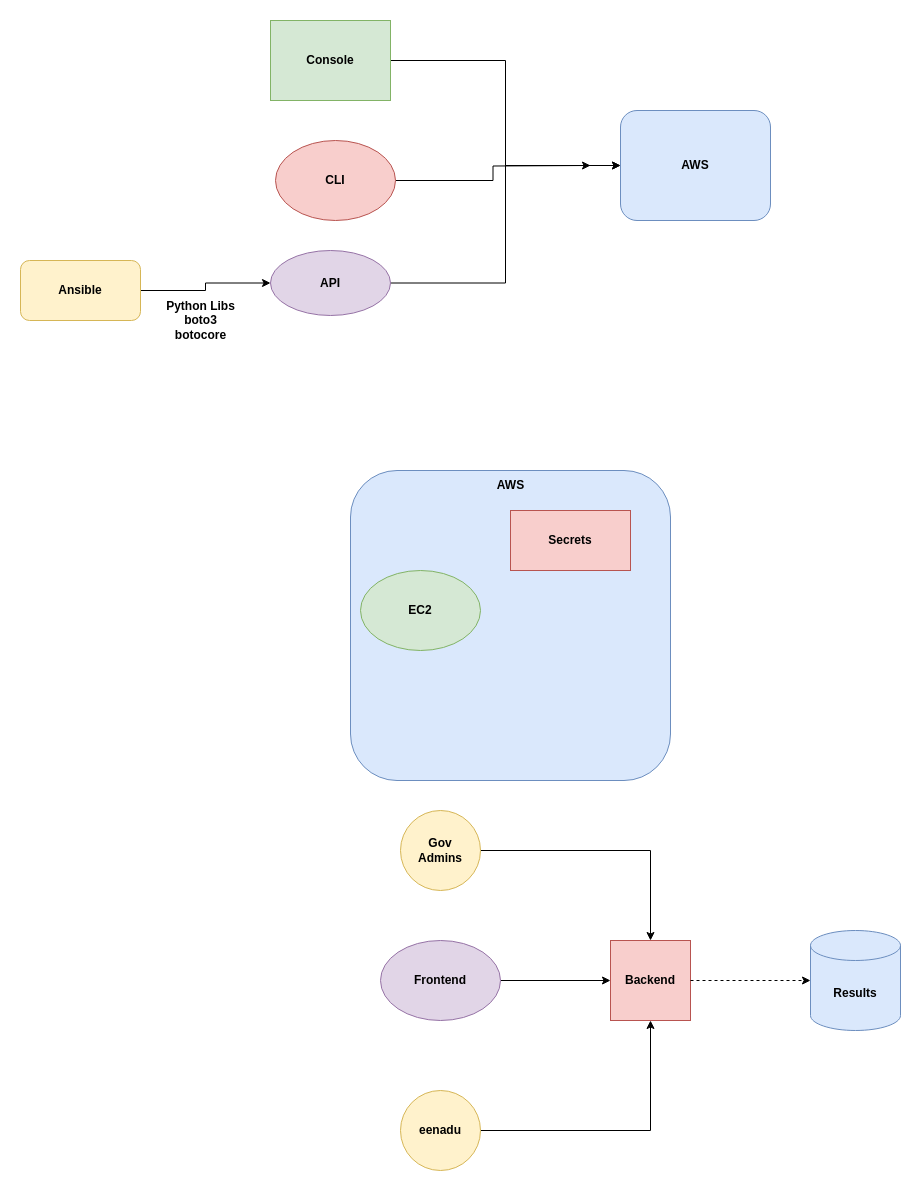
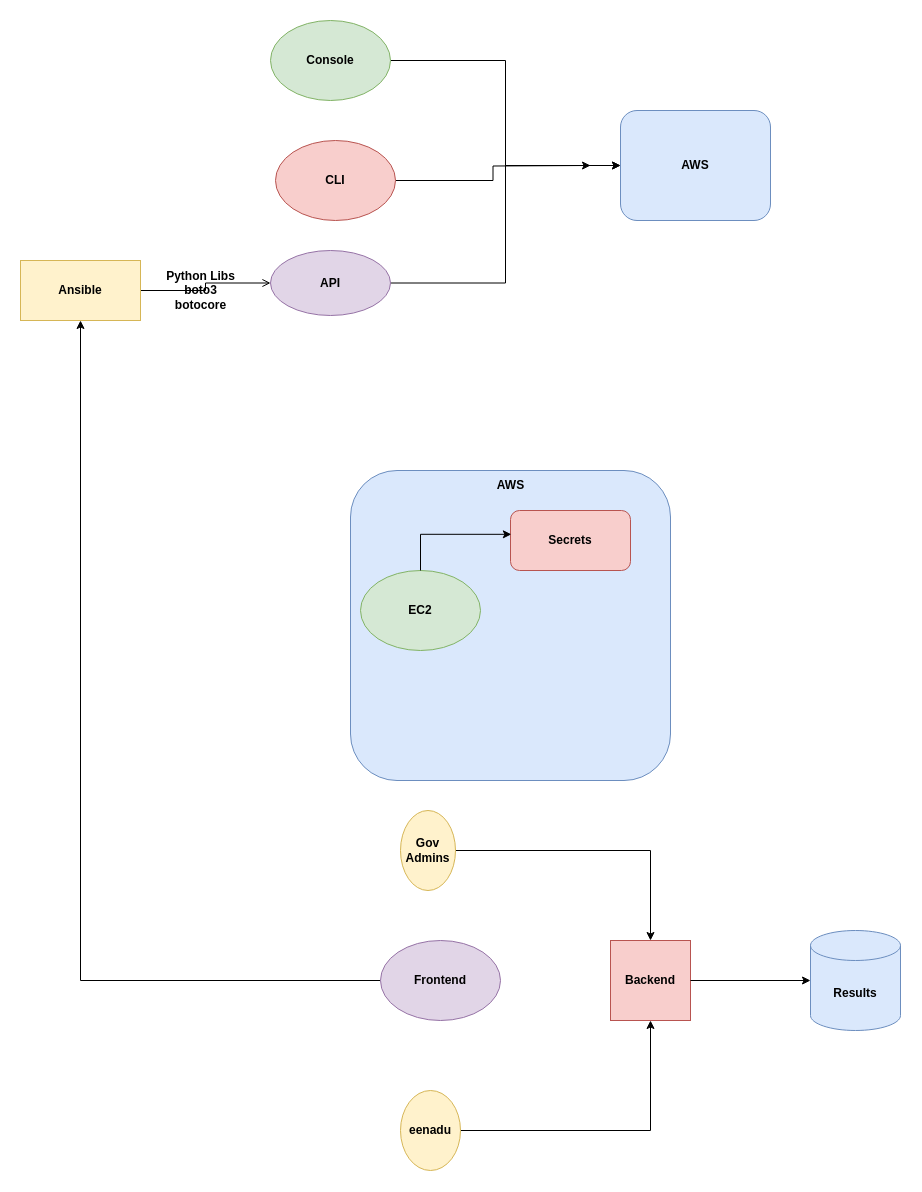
(331, 61) -> (331, 61)
(262, 283) -> (263, 283)
(81, 291) -> (81, 291)
(201, 321) -> (201, 291)
none -> (445, 534)
(571, 541) -> (571, 541)
(441, 851) -> (428, 851)
(552, 981) -> (81, 804)
(748, 981) -> (748, 981)
(441, 1131) -> (431, 1131)
